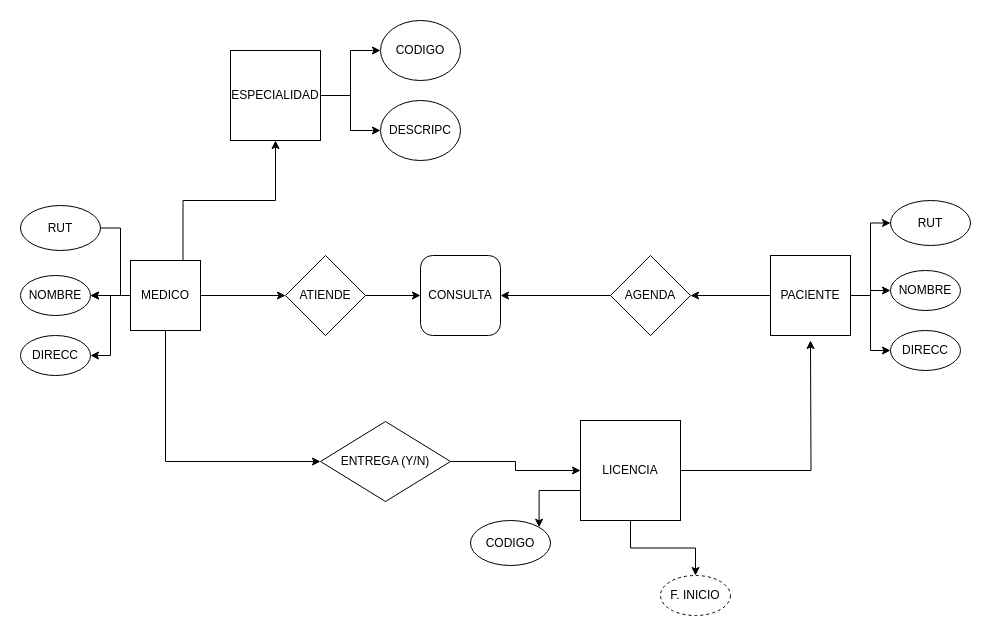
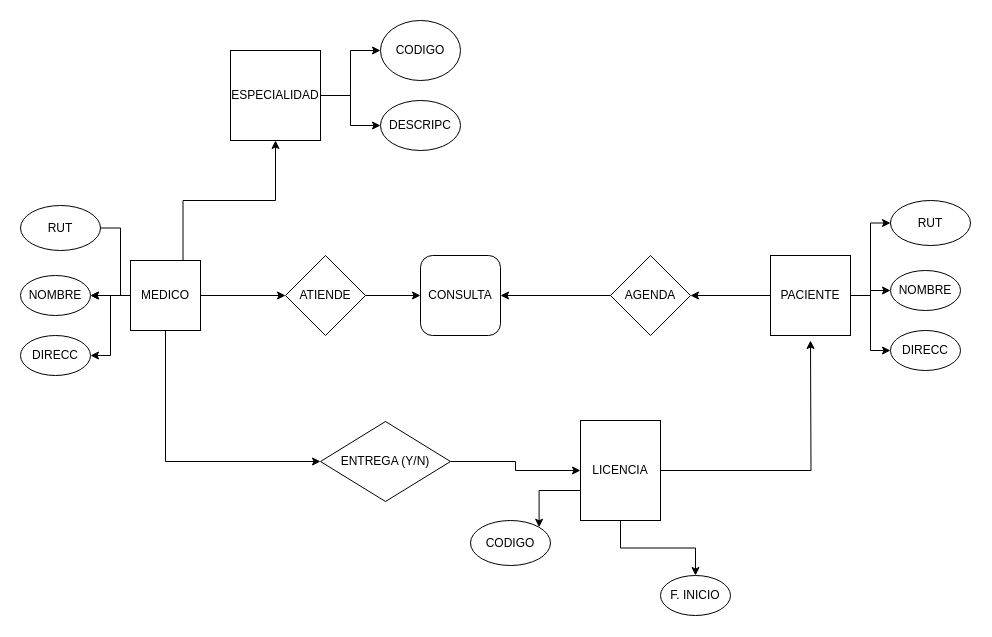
(421, 131) -> (421, 126)
(631, 471) -> (621, 471)
(696, 596) -> (696, 596)
